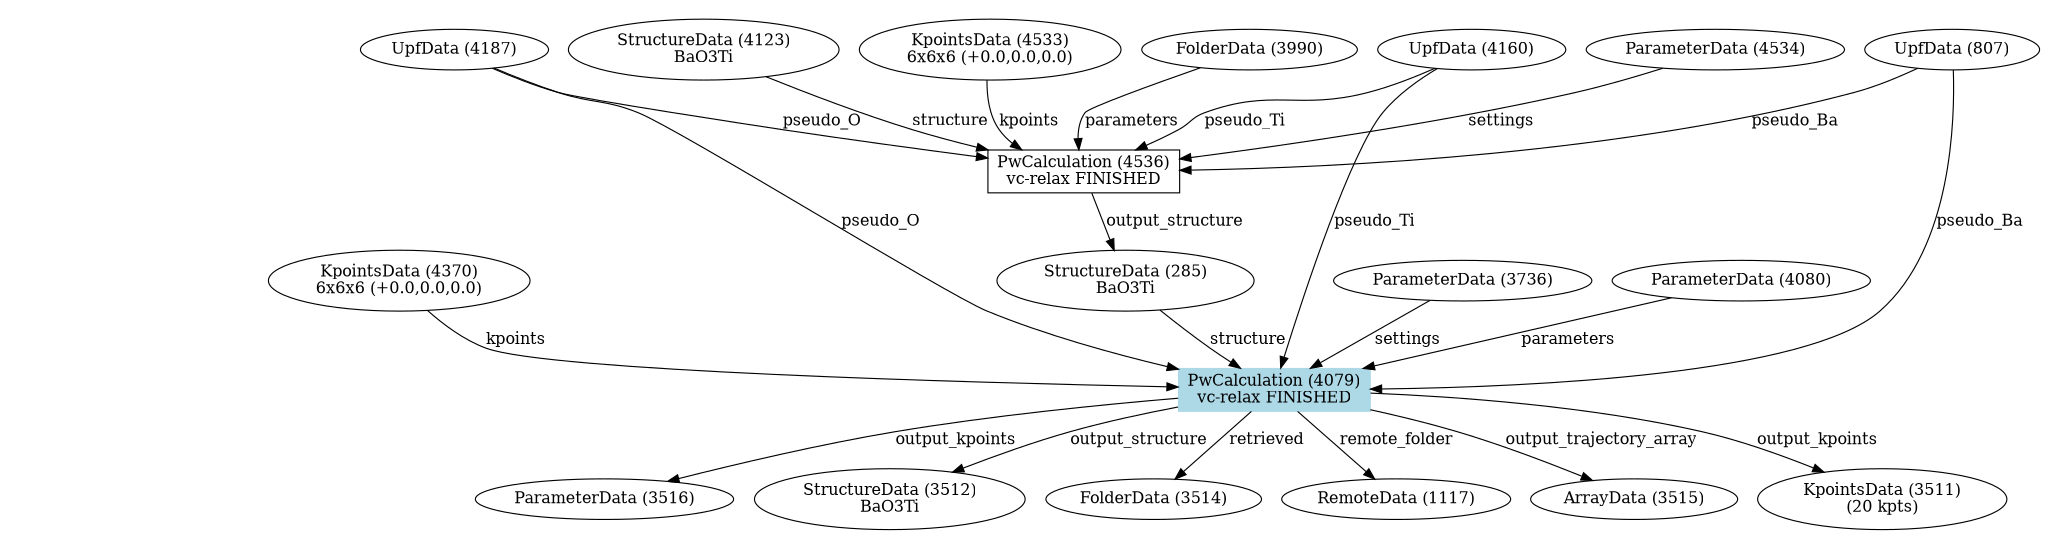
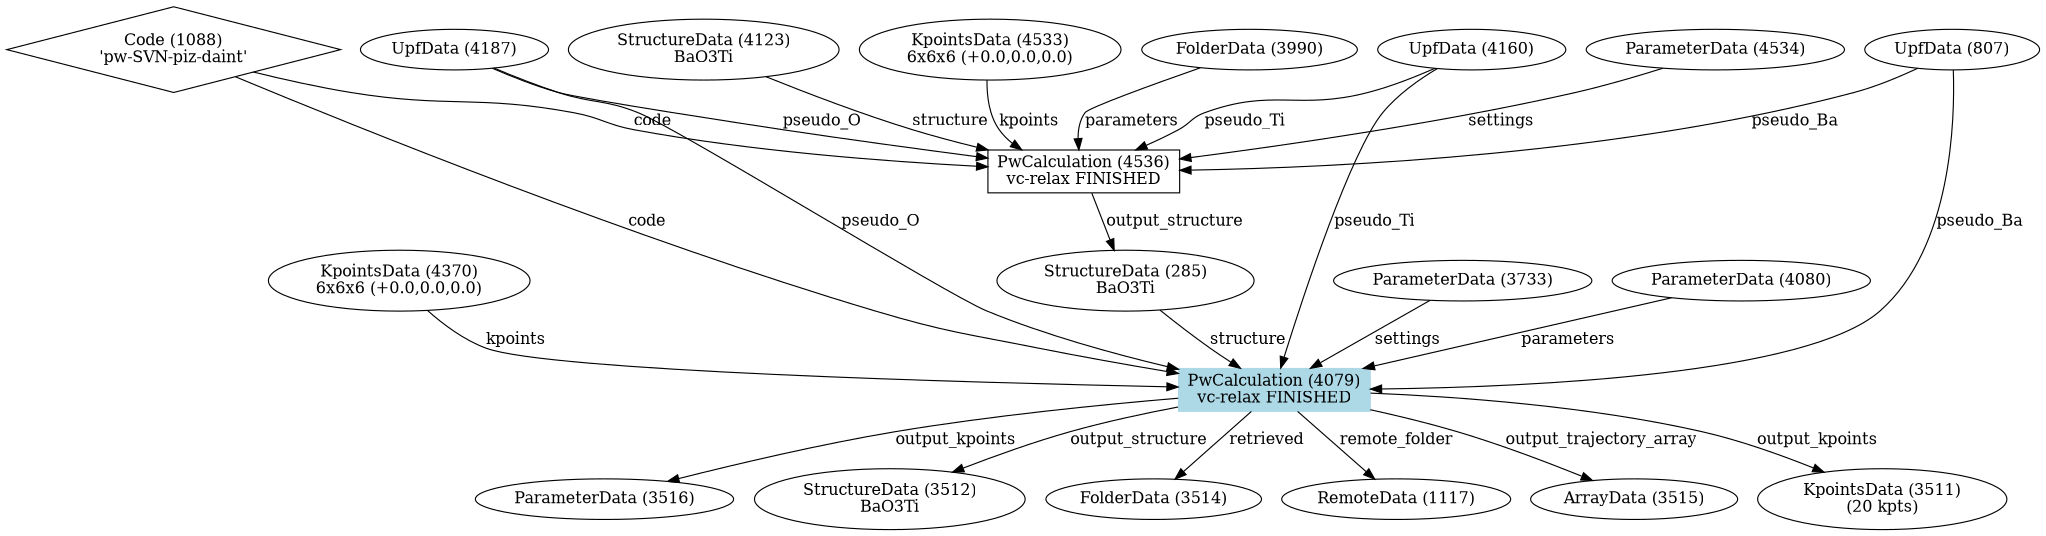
none -> (174, 50)
(1463, 281) -> (1463, 281)
